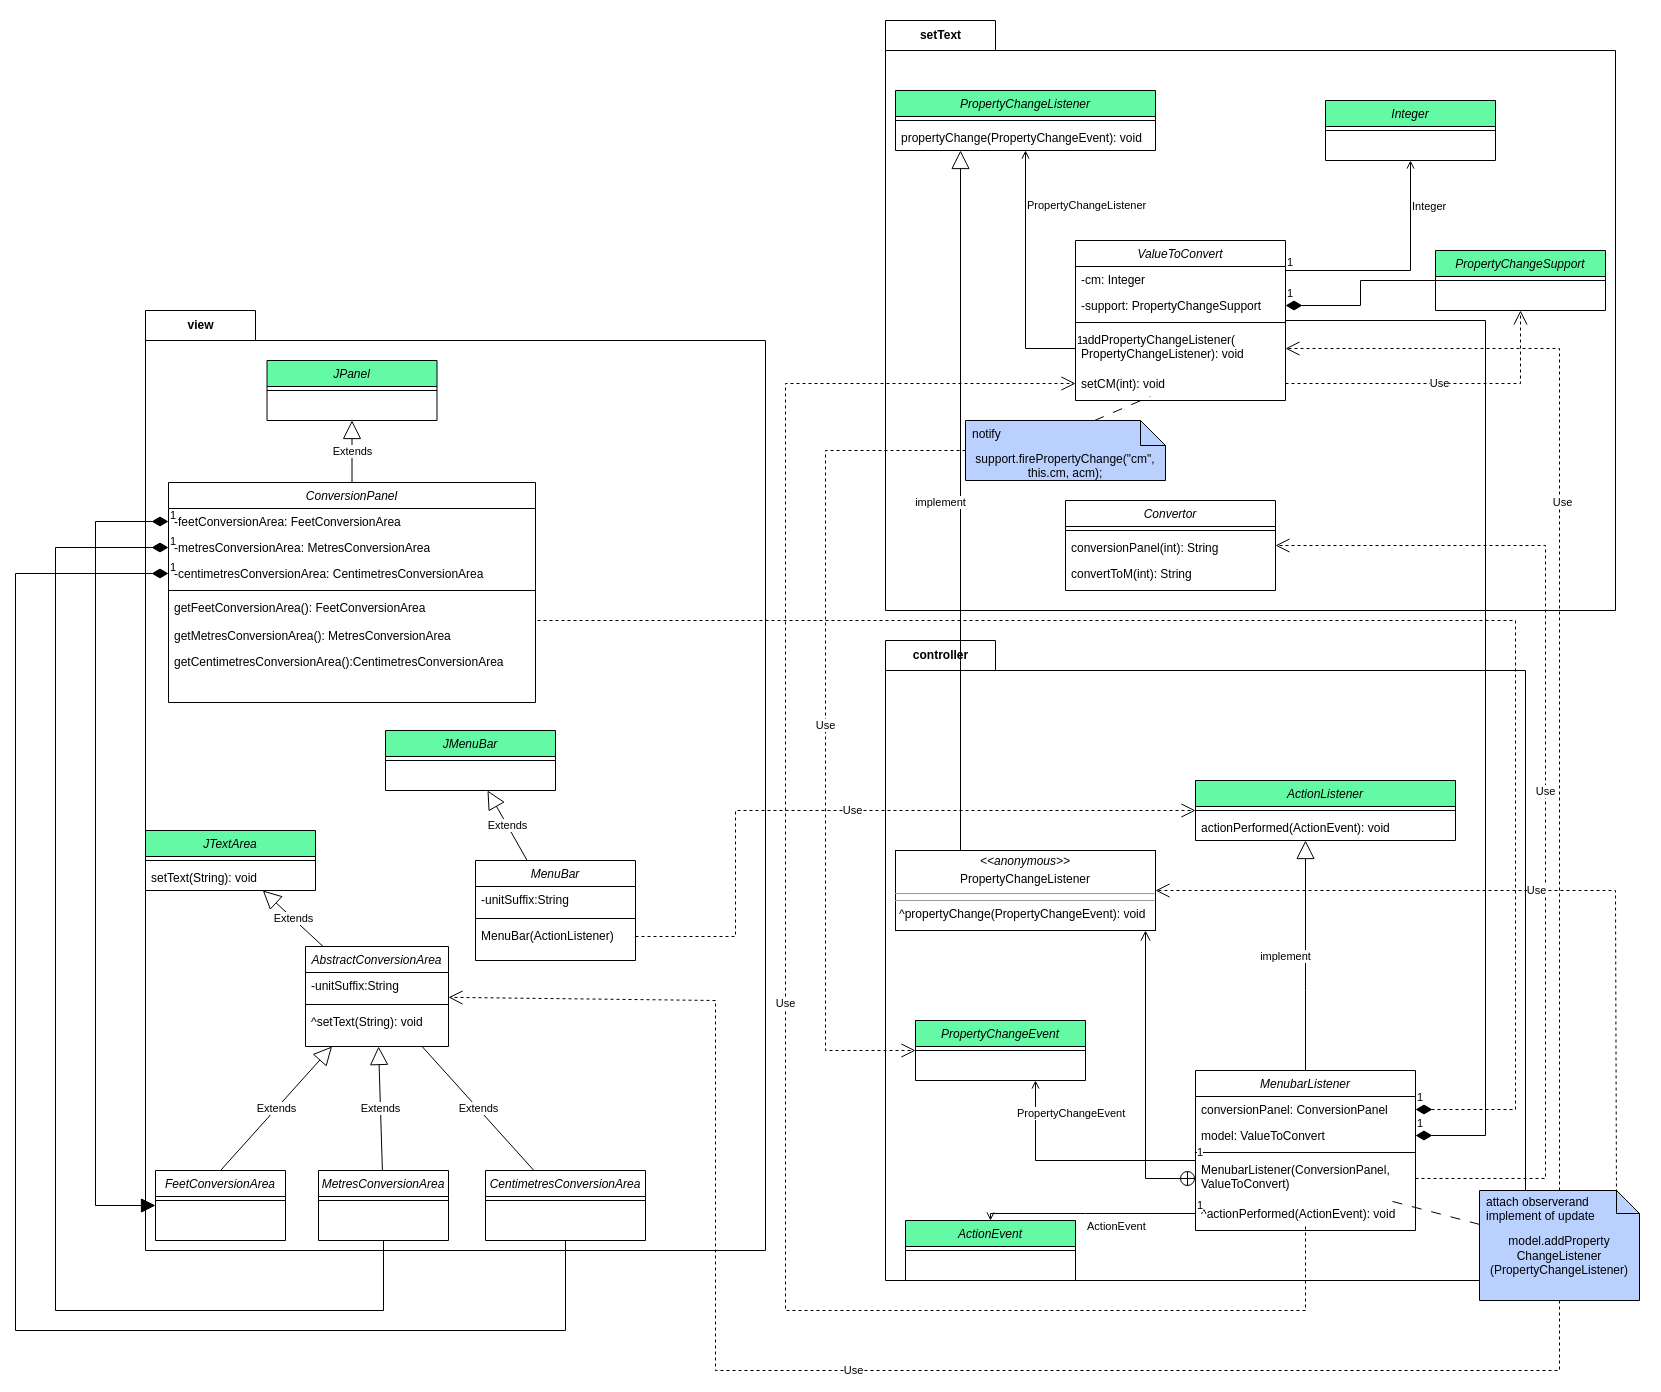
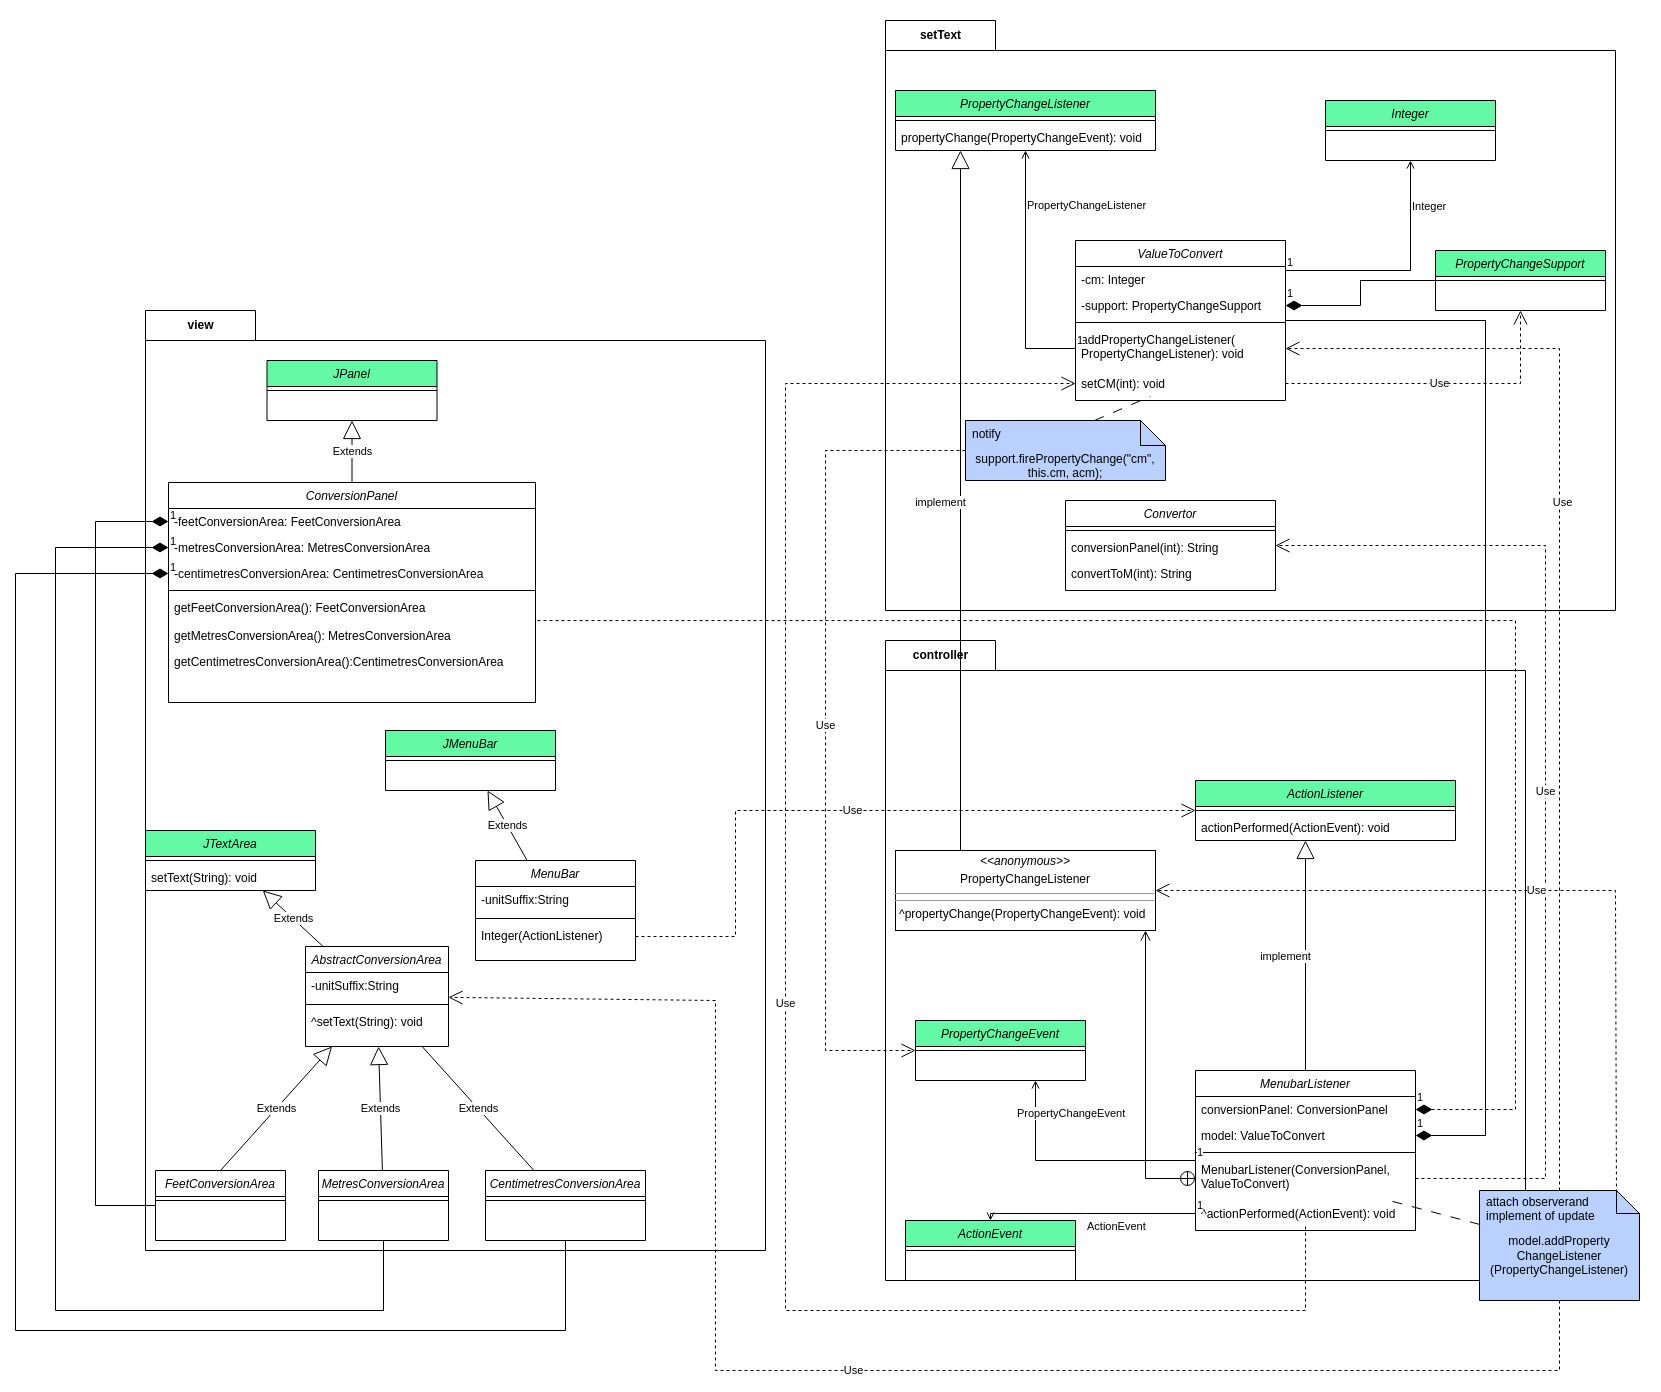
(555, 936) -> (555, 936)
(140, 1206) -> (146, 1206)
